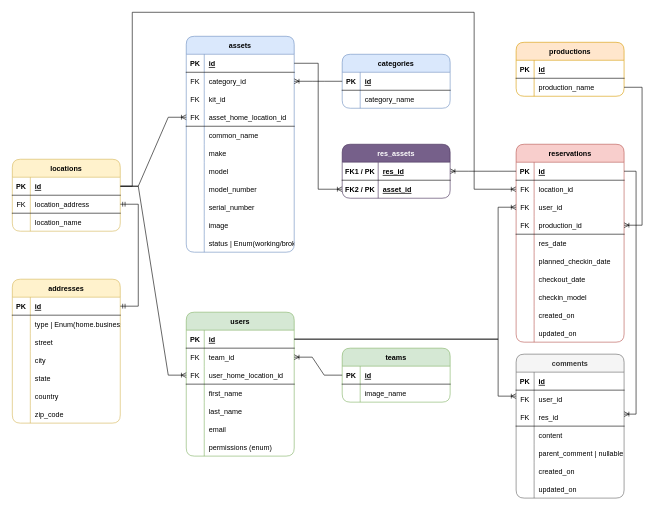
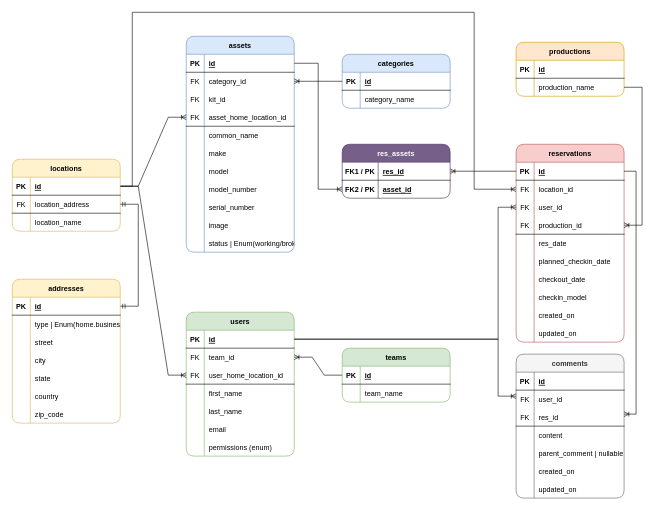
(384, 394) -> (383, 394)
